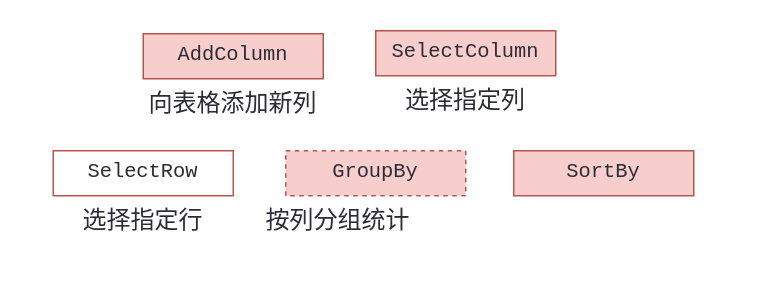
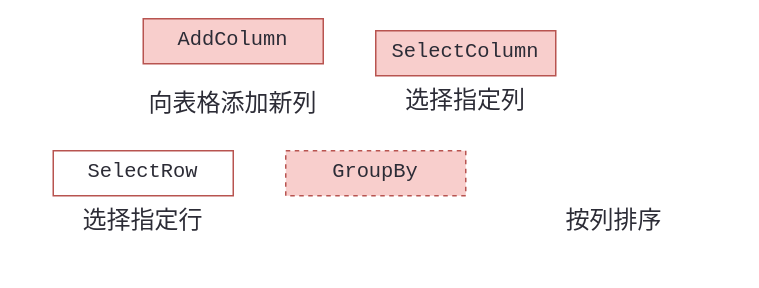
(233, 56) -> (233, 41)
(604, 173) -> none
(376, 226) -> none
none -> (614, 226)
